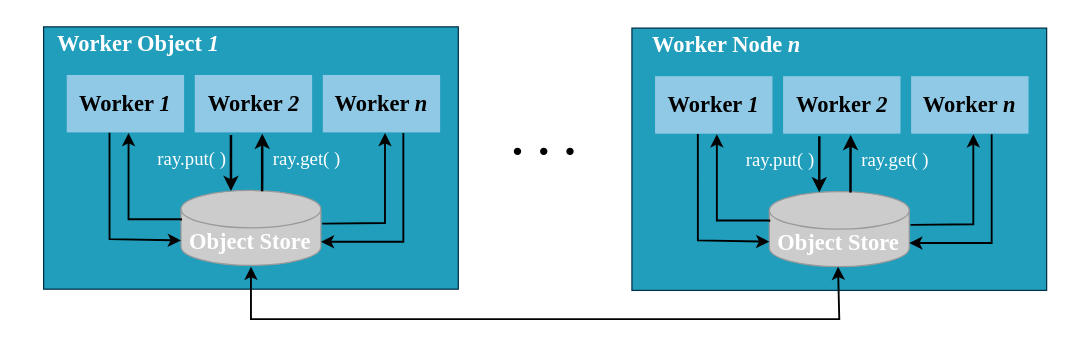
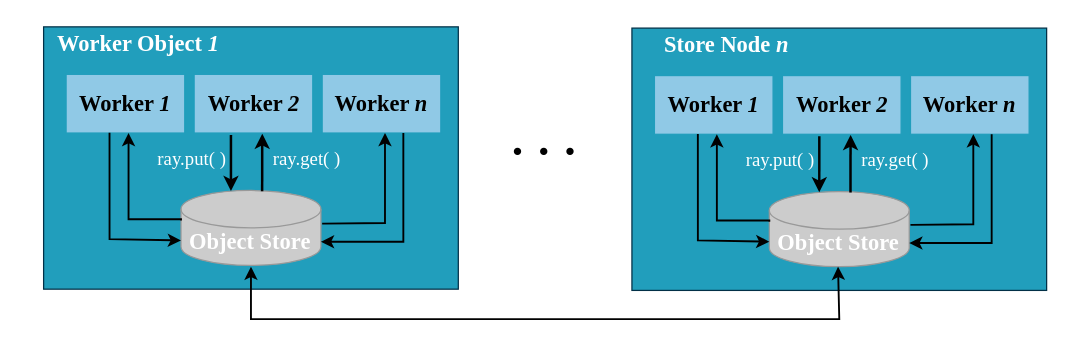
(727, 46) -> (727, 46)
